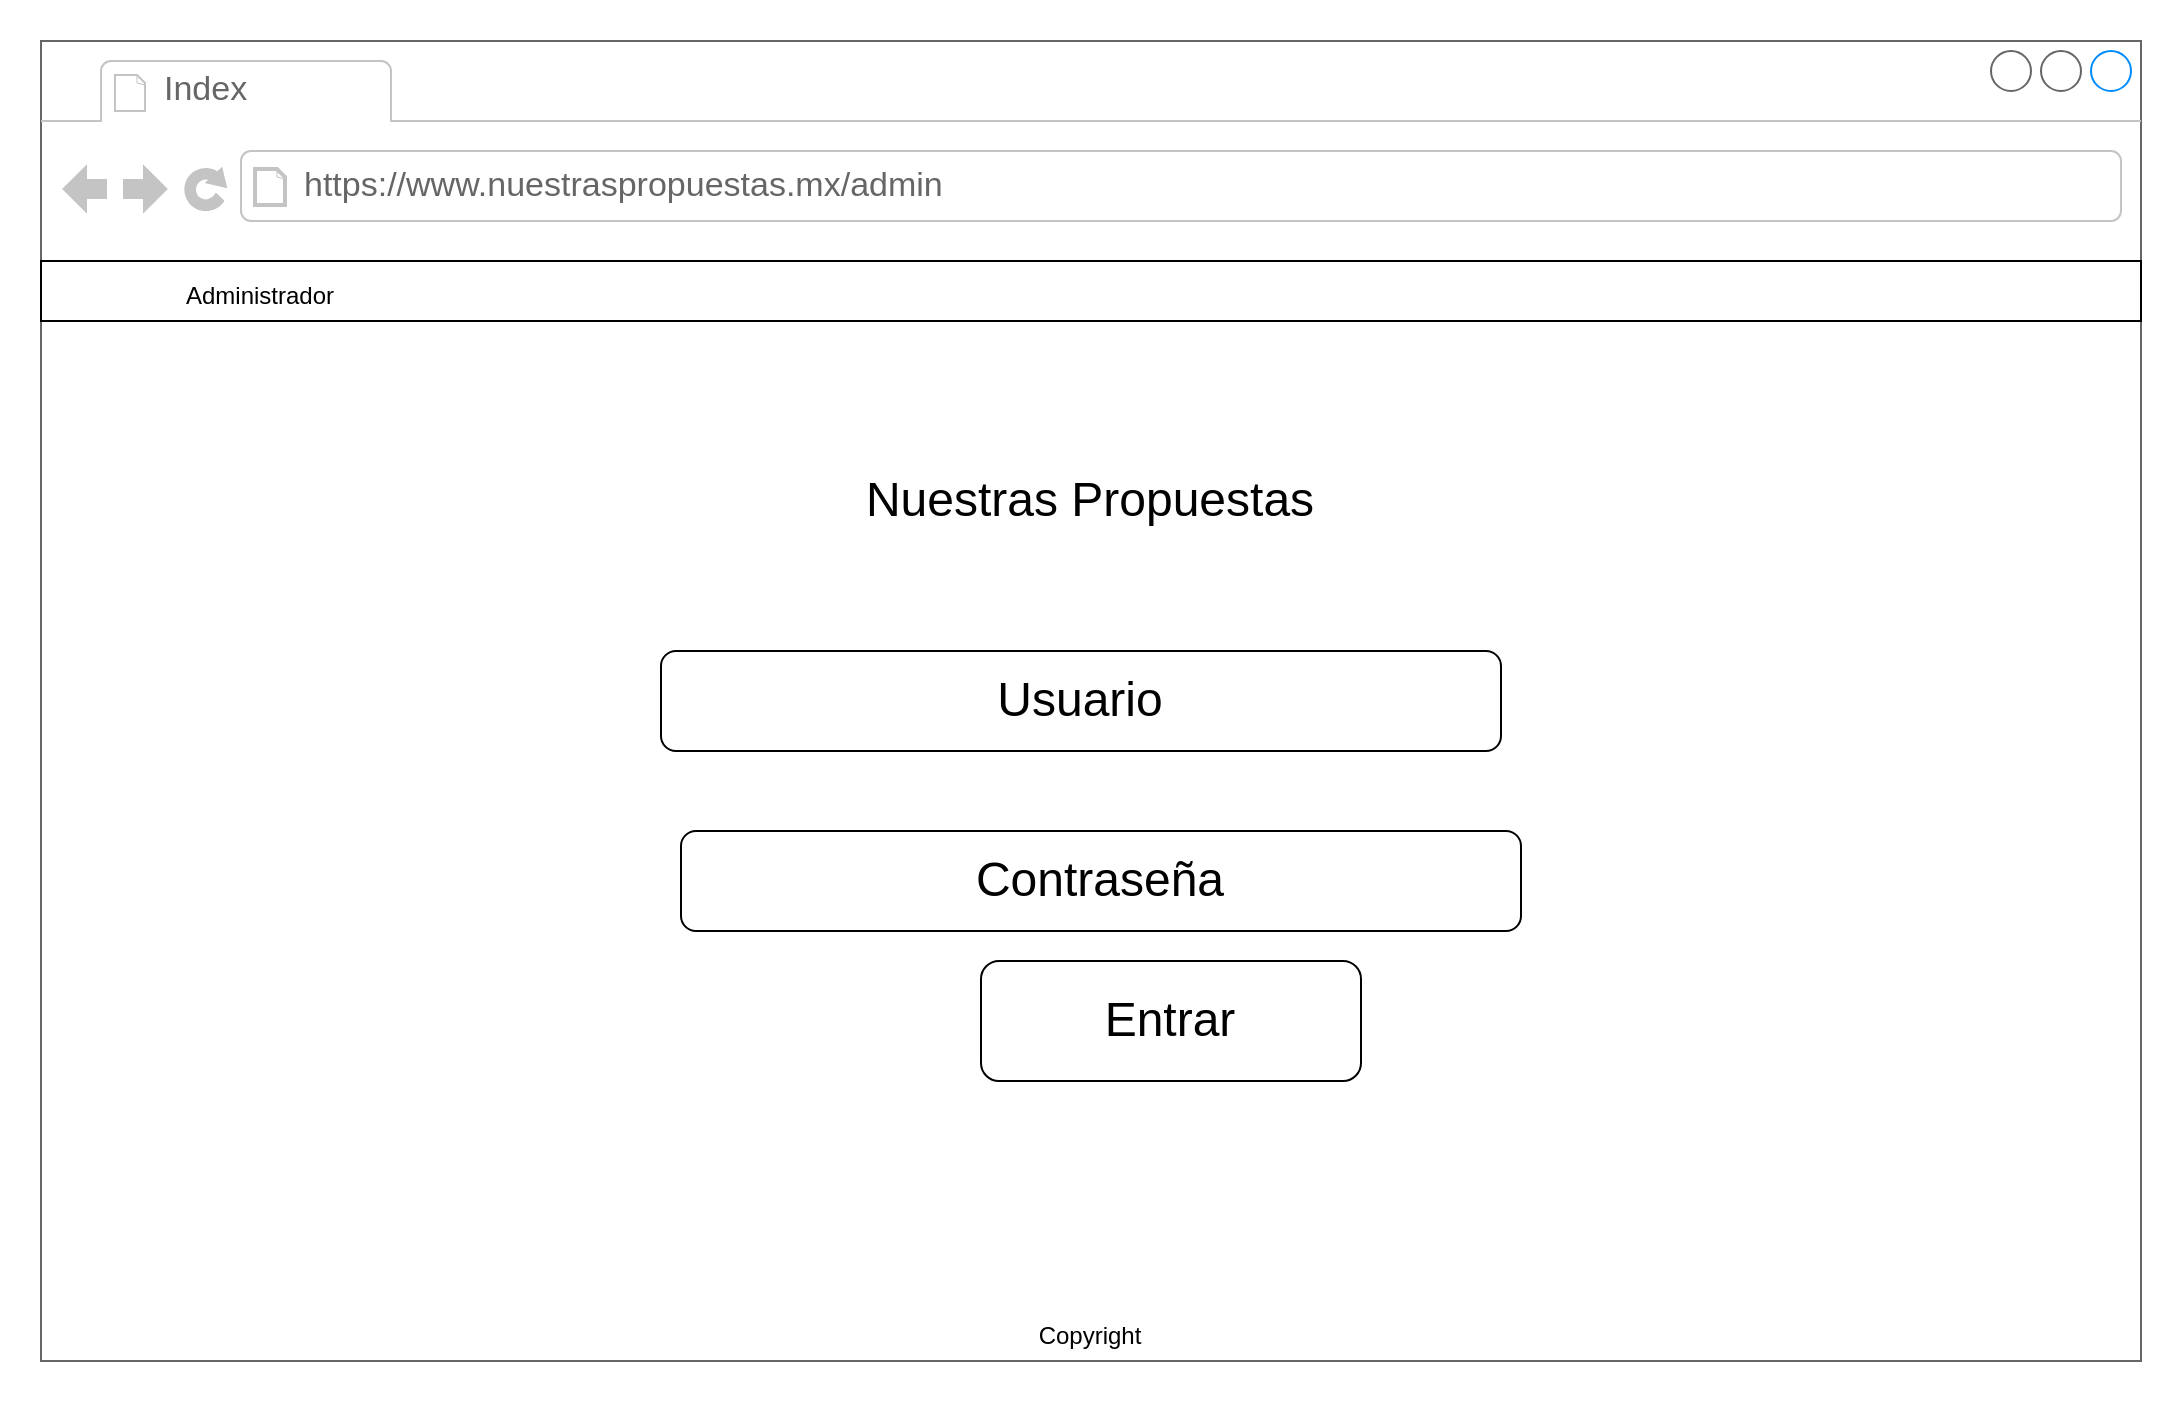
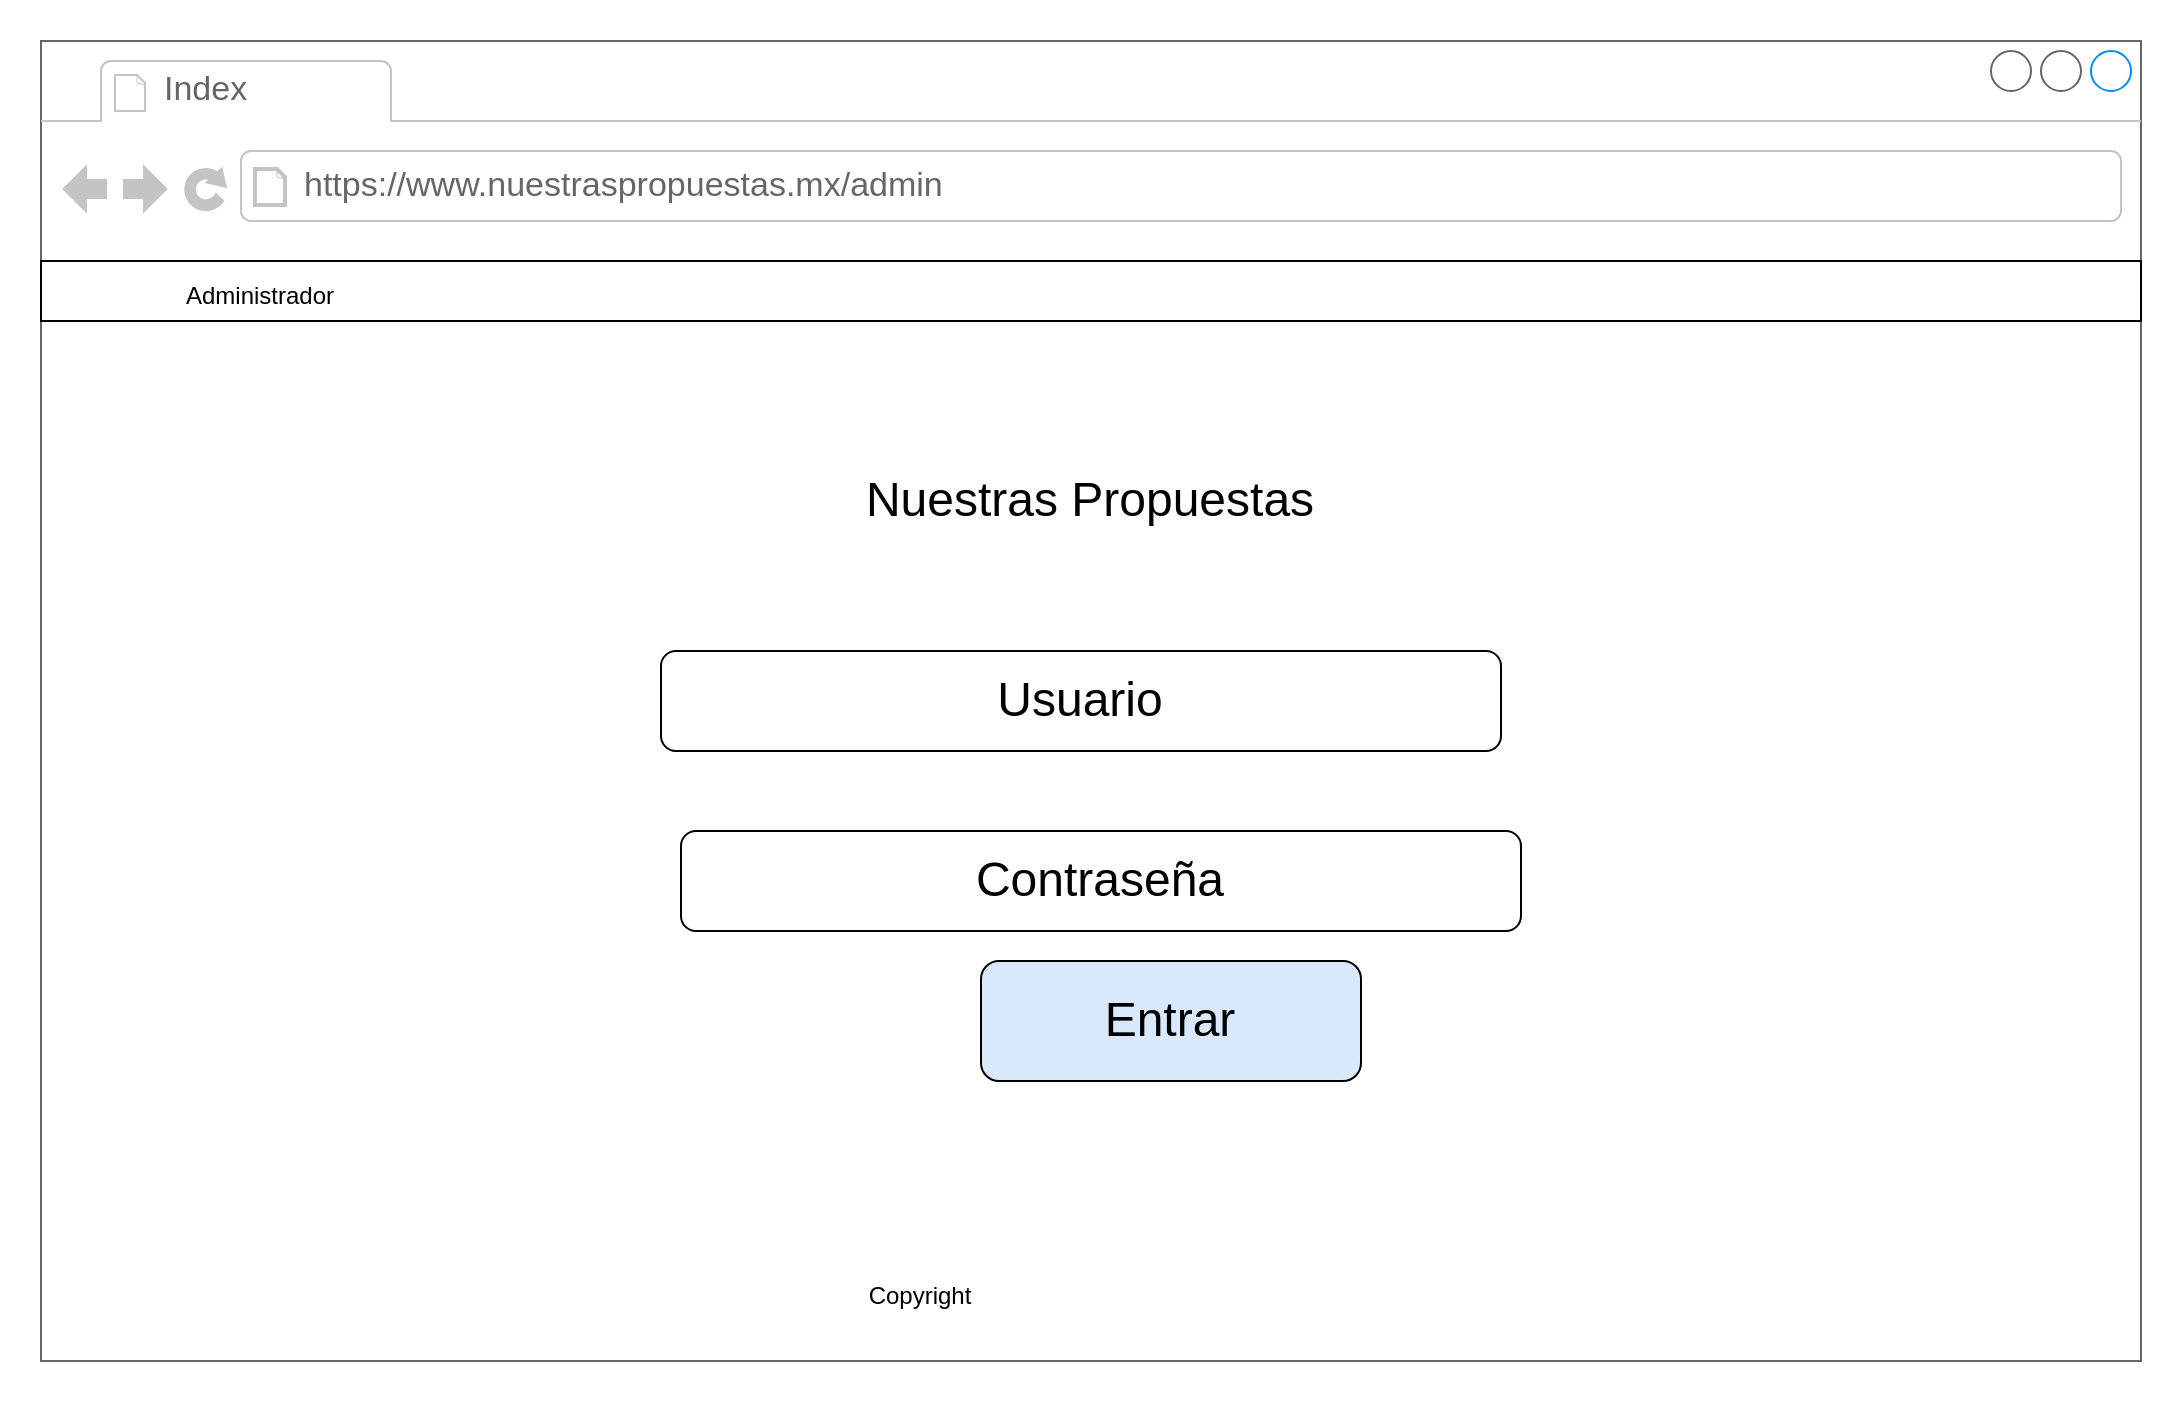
(1171, 1021) -> (1171, 1021)
(1091, 1336) -> (921, 1296)
